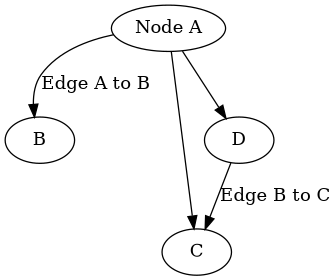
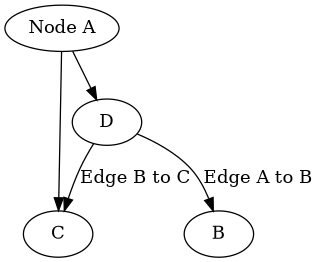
(60, 56) -> (180, 159)
